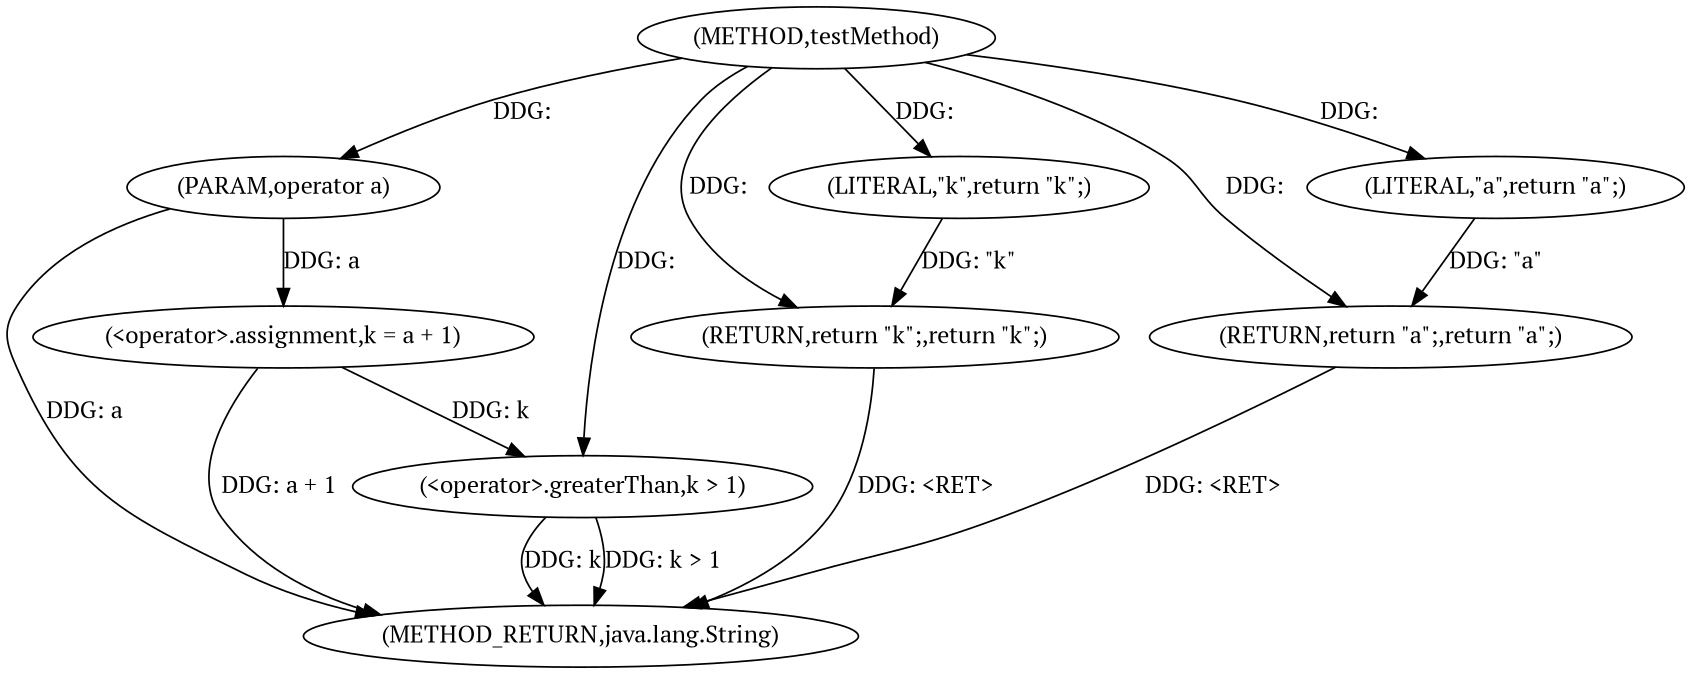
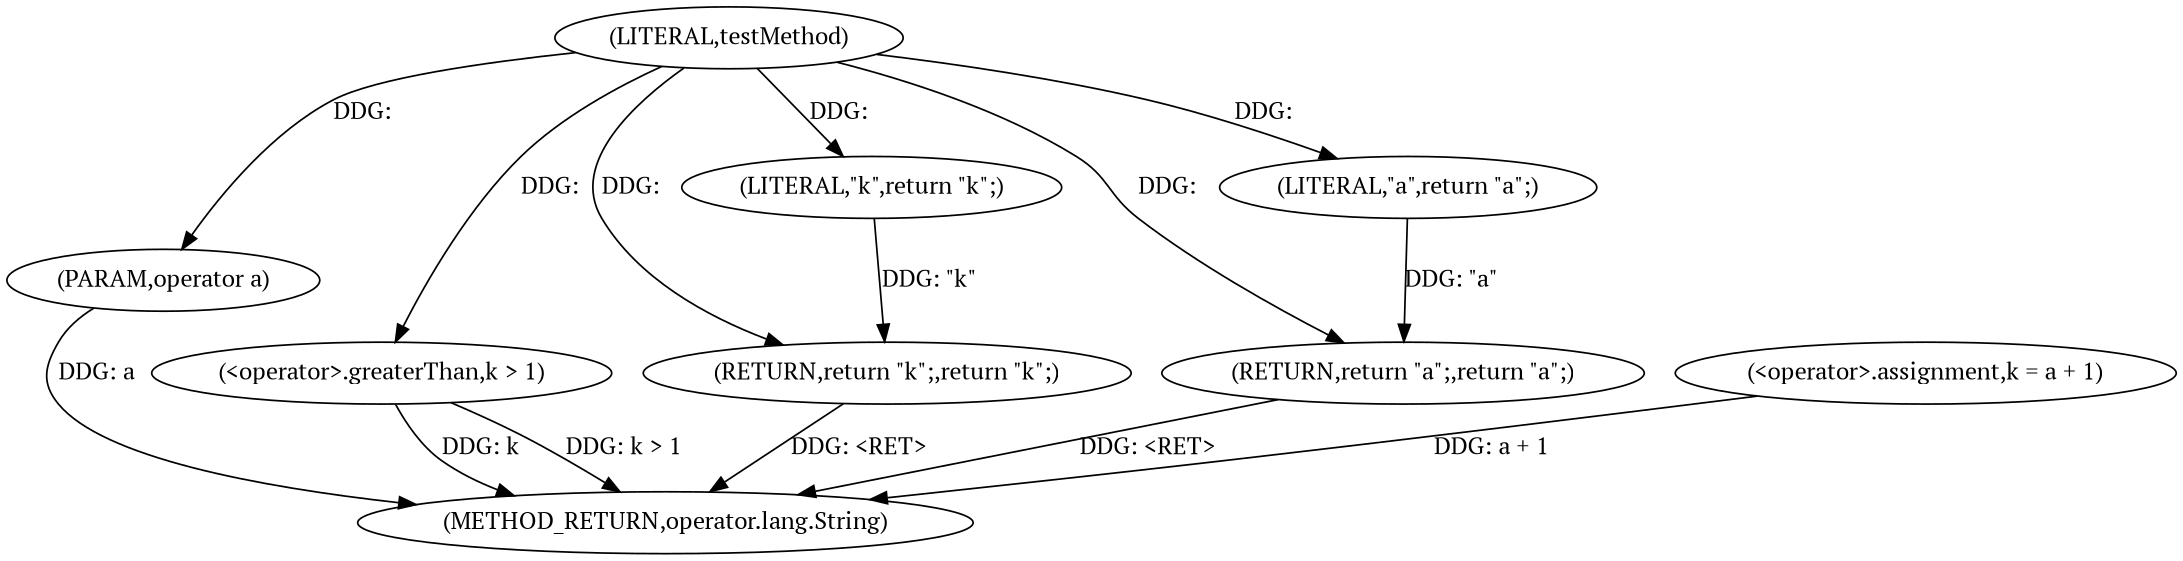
(816, 38) -> (729, 38)
(283, 254) -> none
(425, 408) -> none
(581, 636) -> (665, 523)
